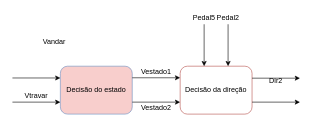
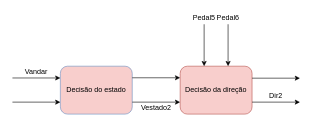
(228, 18) -> (228, 18)
(54, 42) -> (36, 72)
(156, 72) -> none
(276, 81) -> (276, 96)
(216, 90) -> (216, 90)
(36, 96) -> none
